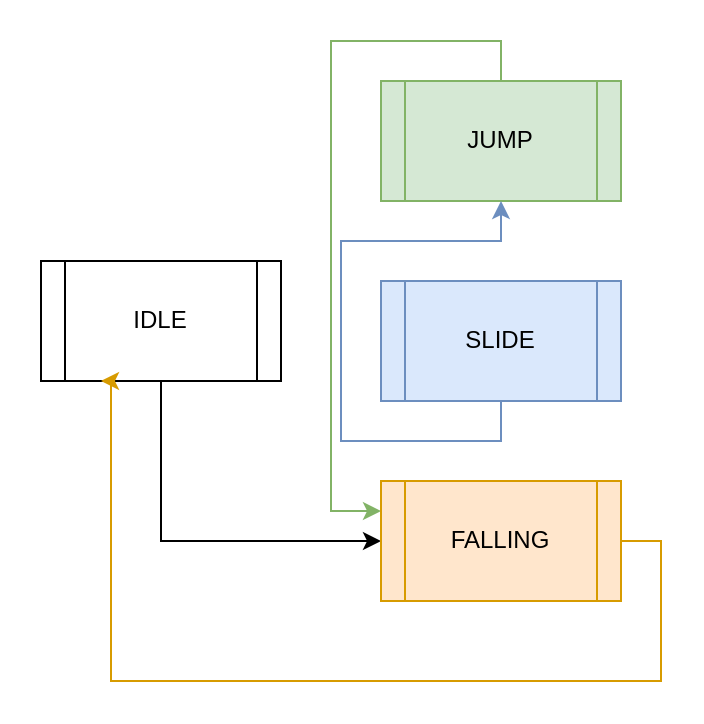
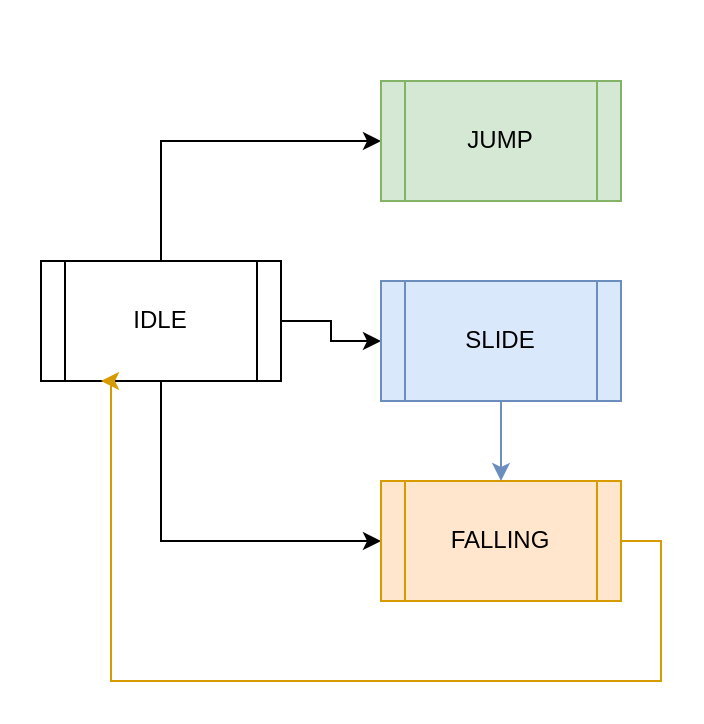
(331, 74) -> none
none -> (204, 141)
none -> (304, 321)
(341, 329) -> (501, 453)
